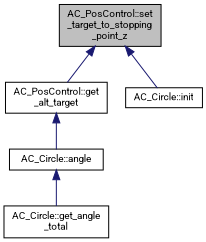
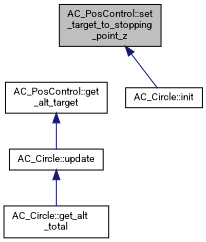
(78, 68) -> none
(56, 160) -> (56, 160)
(56, 222) -> (56, 222)
